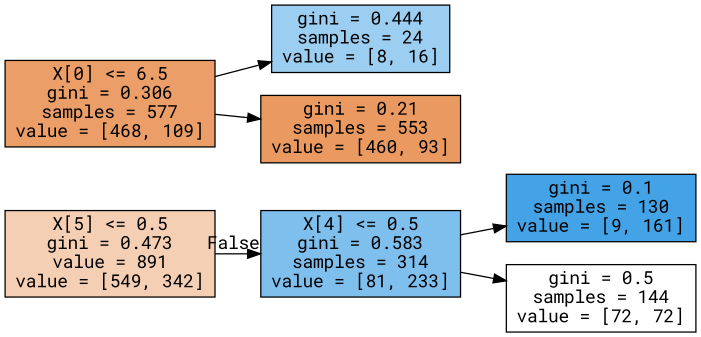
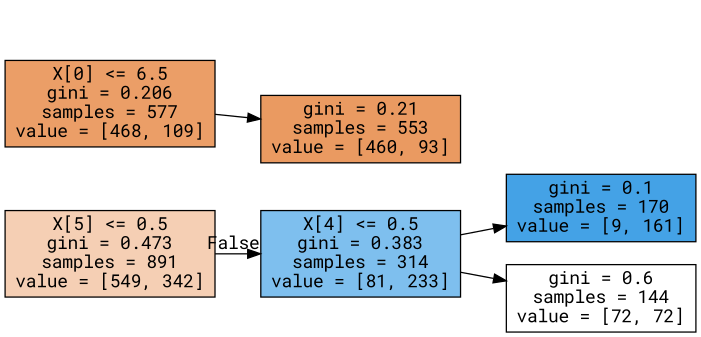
(361, 39) -> none
(110, 104) -> (110, 104)
(601, 208) -> (601, 208)
(110, 254) -> (110, 254)
(361, 254) -> (361, 254)
(601, 298) -> (601, 298)
